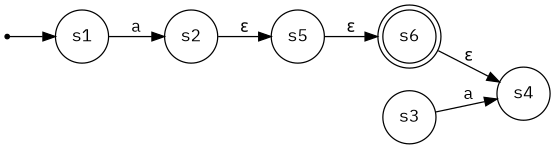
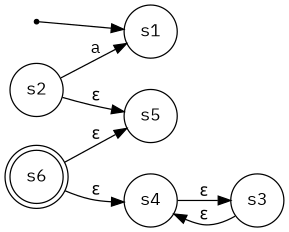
(130, 37) -> (88, 64)
(345, 37) -> (90, 148)
(469, 94) -> (204, 215)
none -> (198, 200)
